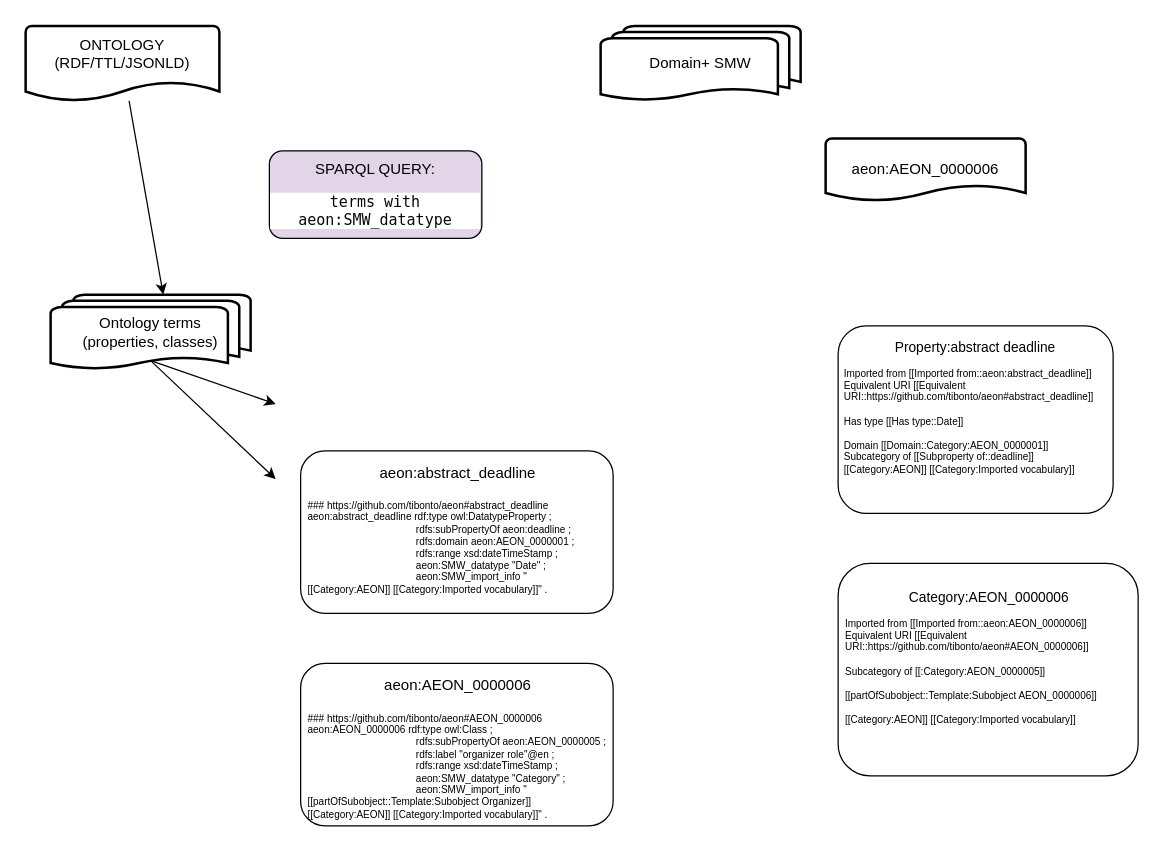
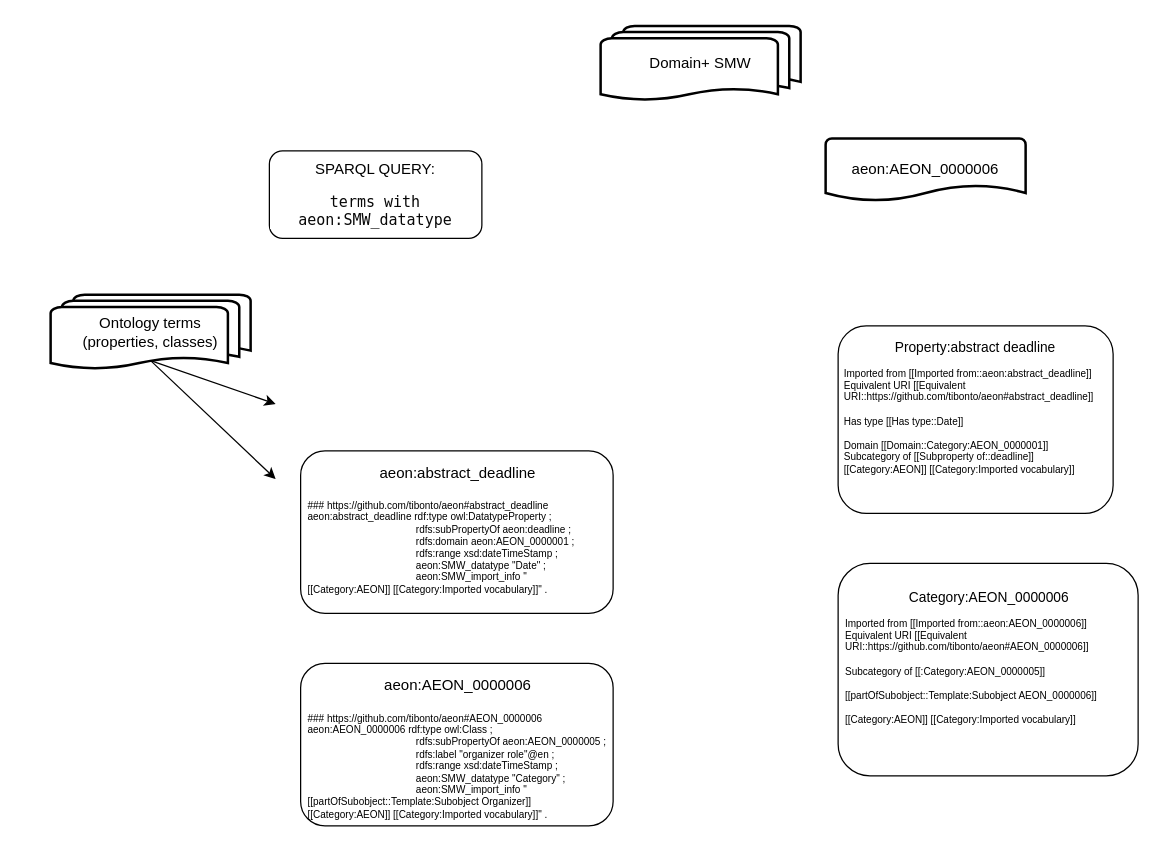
(123, 63) -> none
(145, 194) -> none
(376, 194) -> (376, 194)
